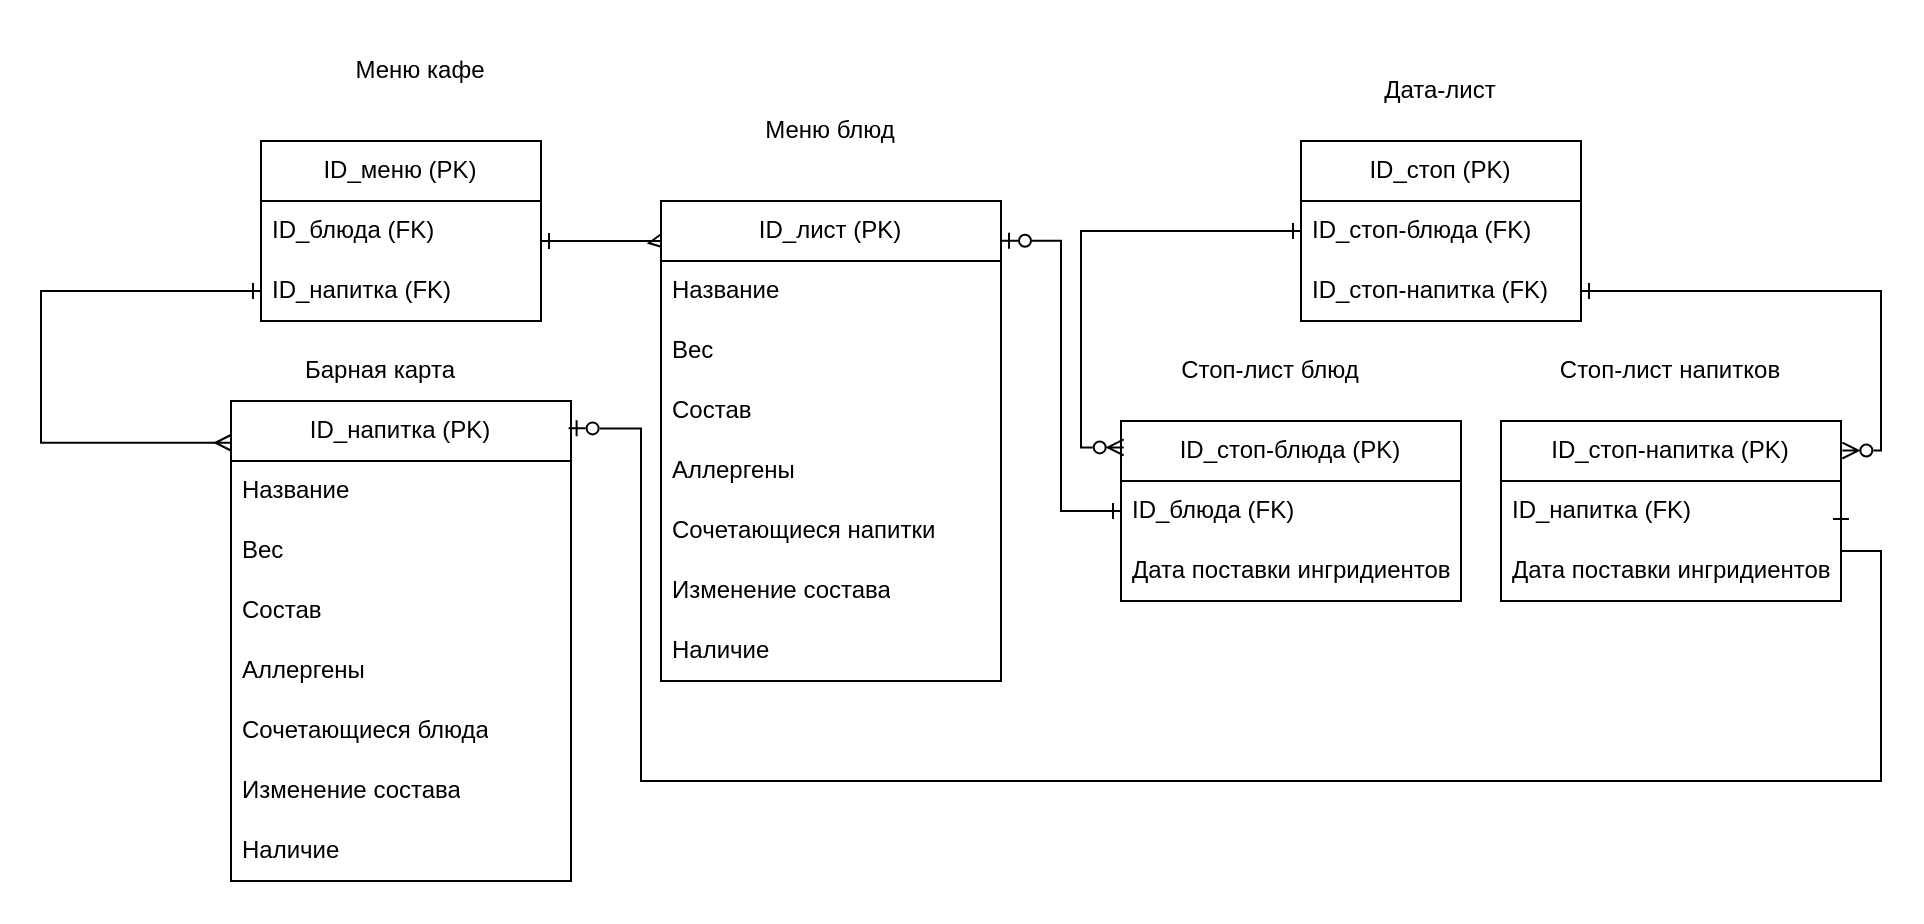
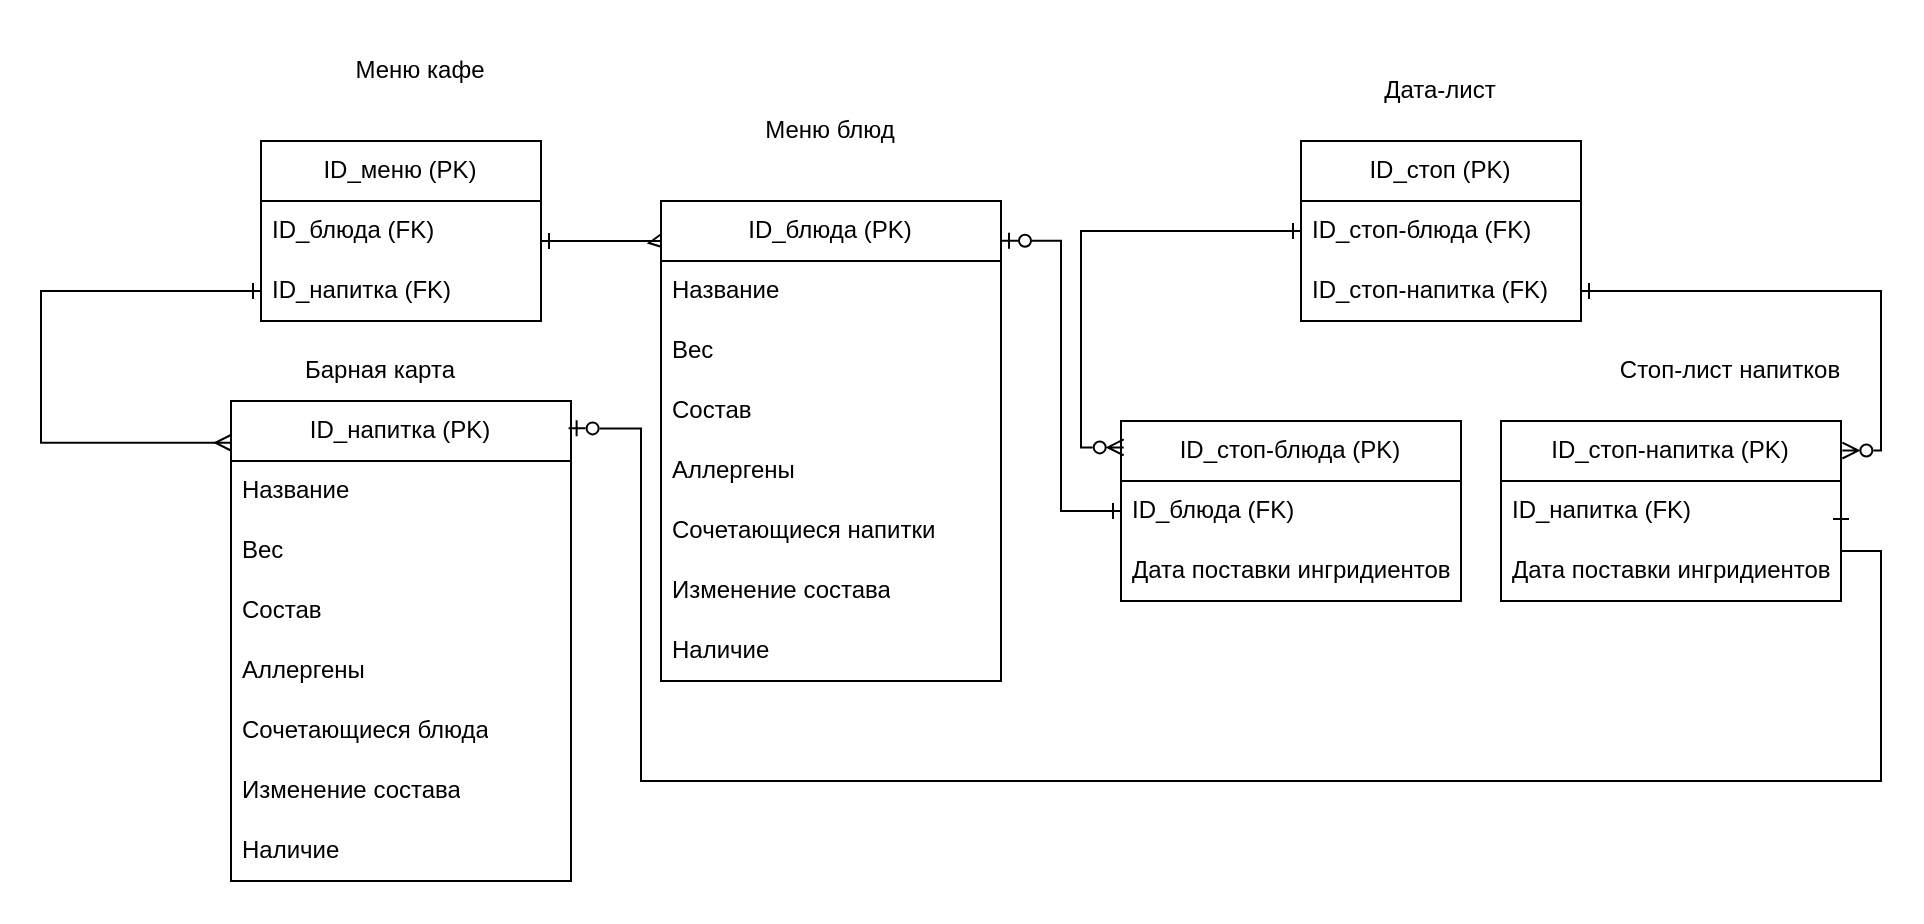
(831, 231) -> (831, 231)
(1271, 371) -> none
(1671, 371) -> (1731, 371)
